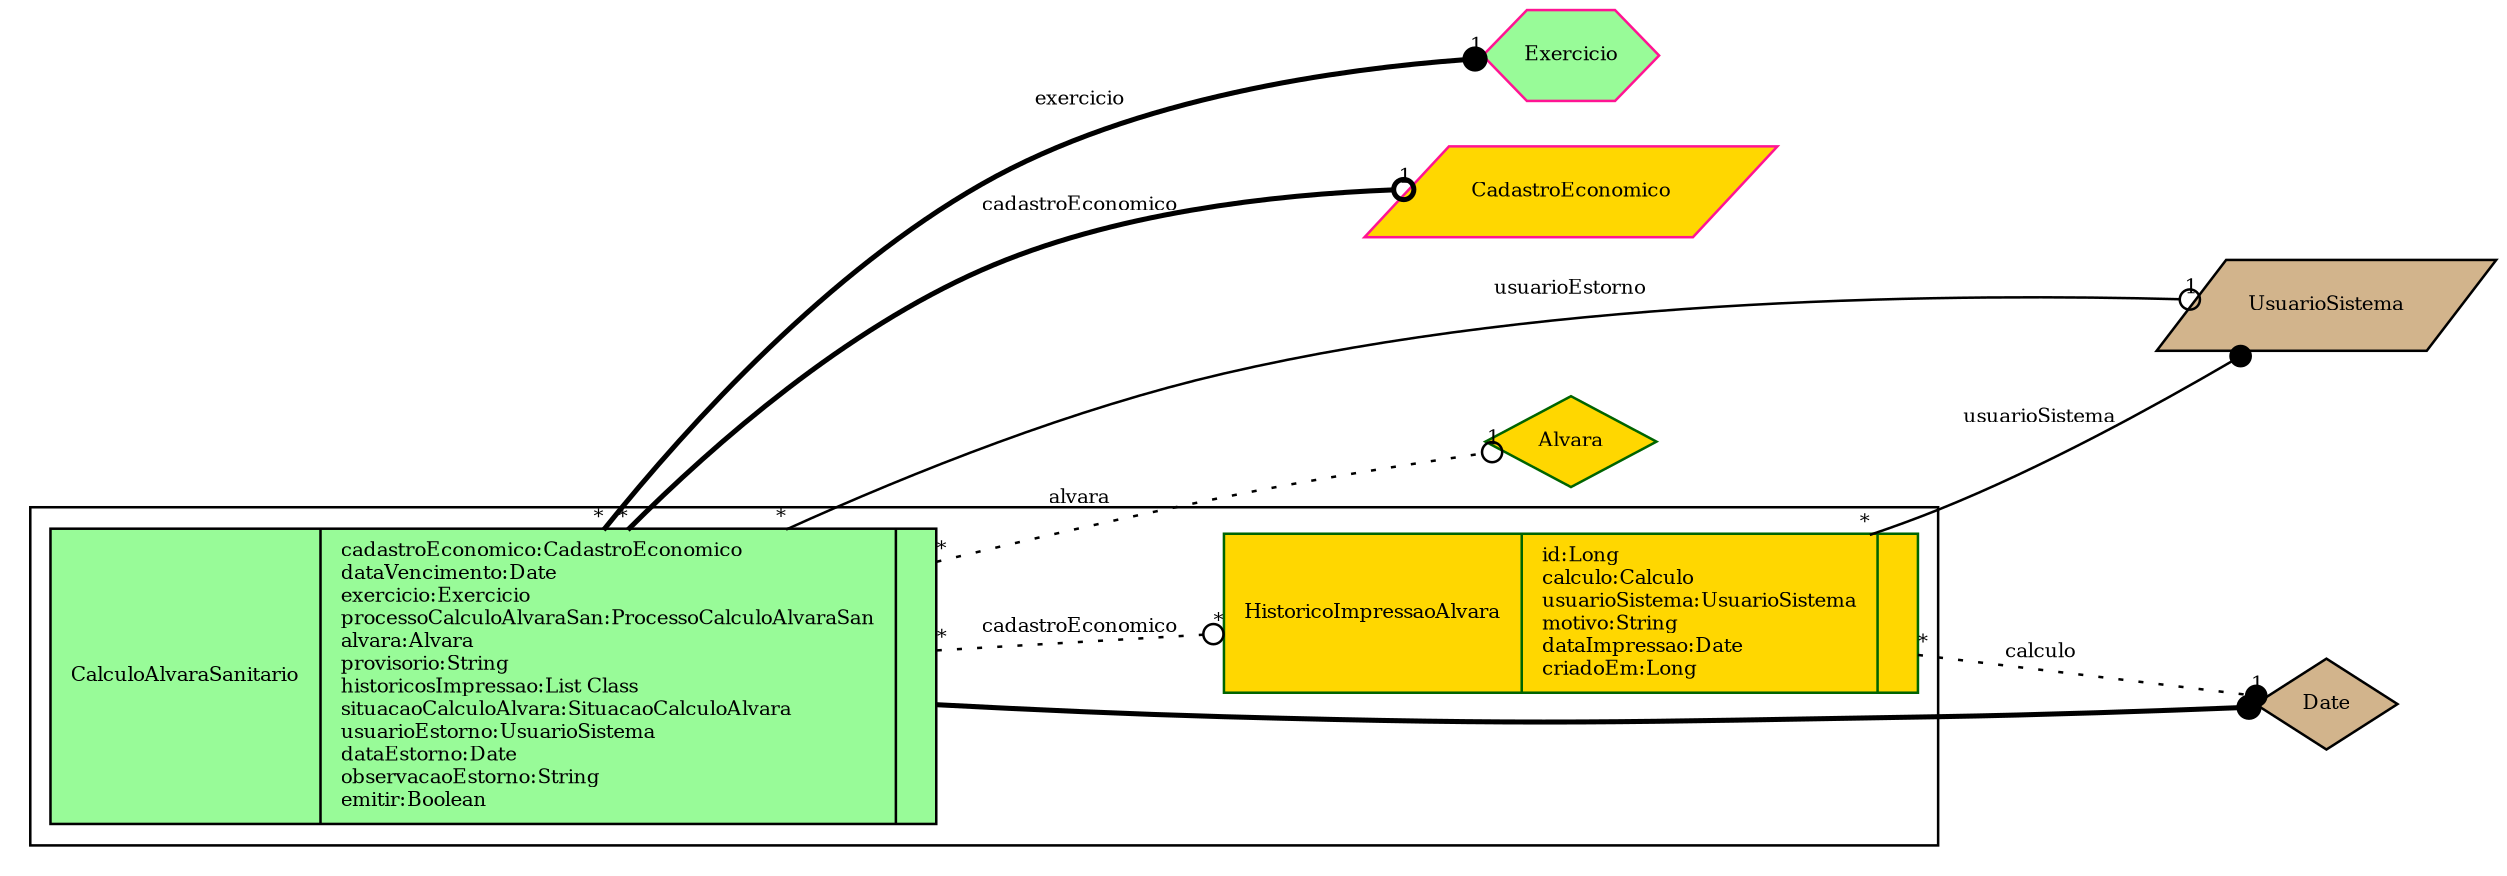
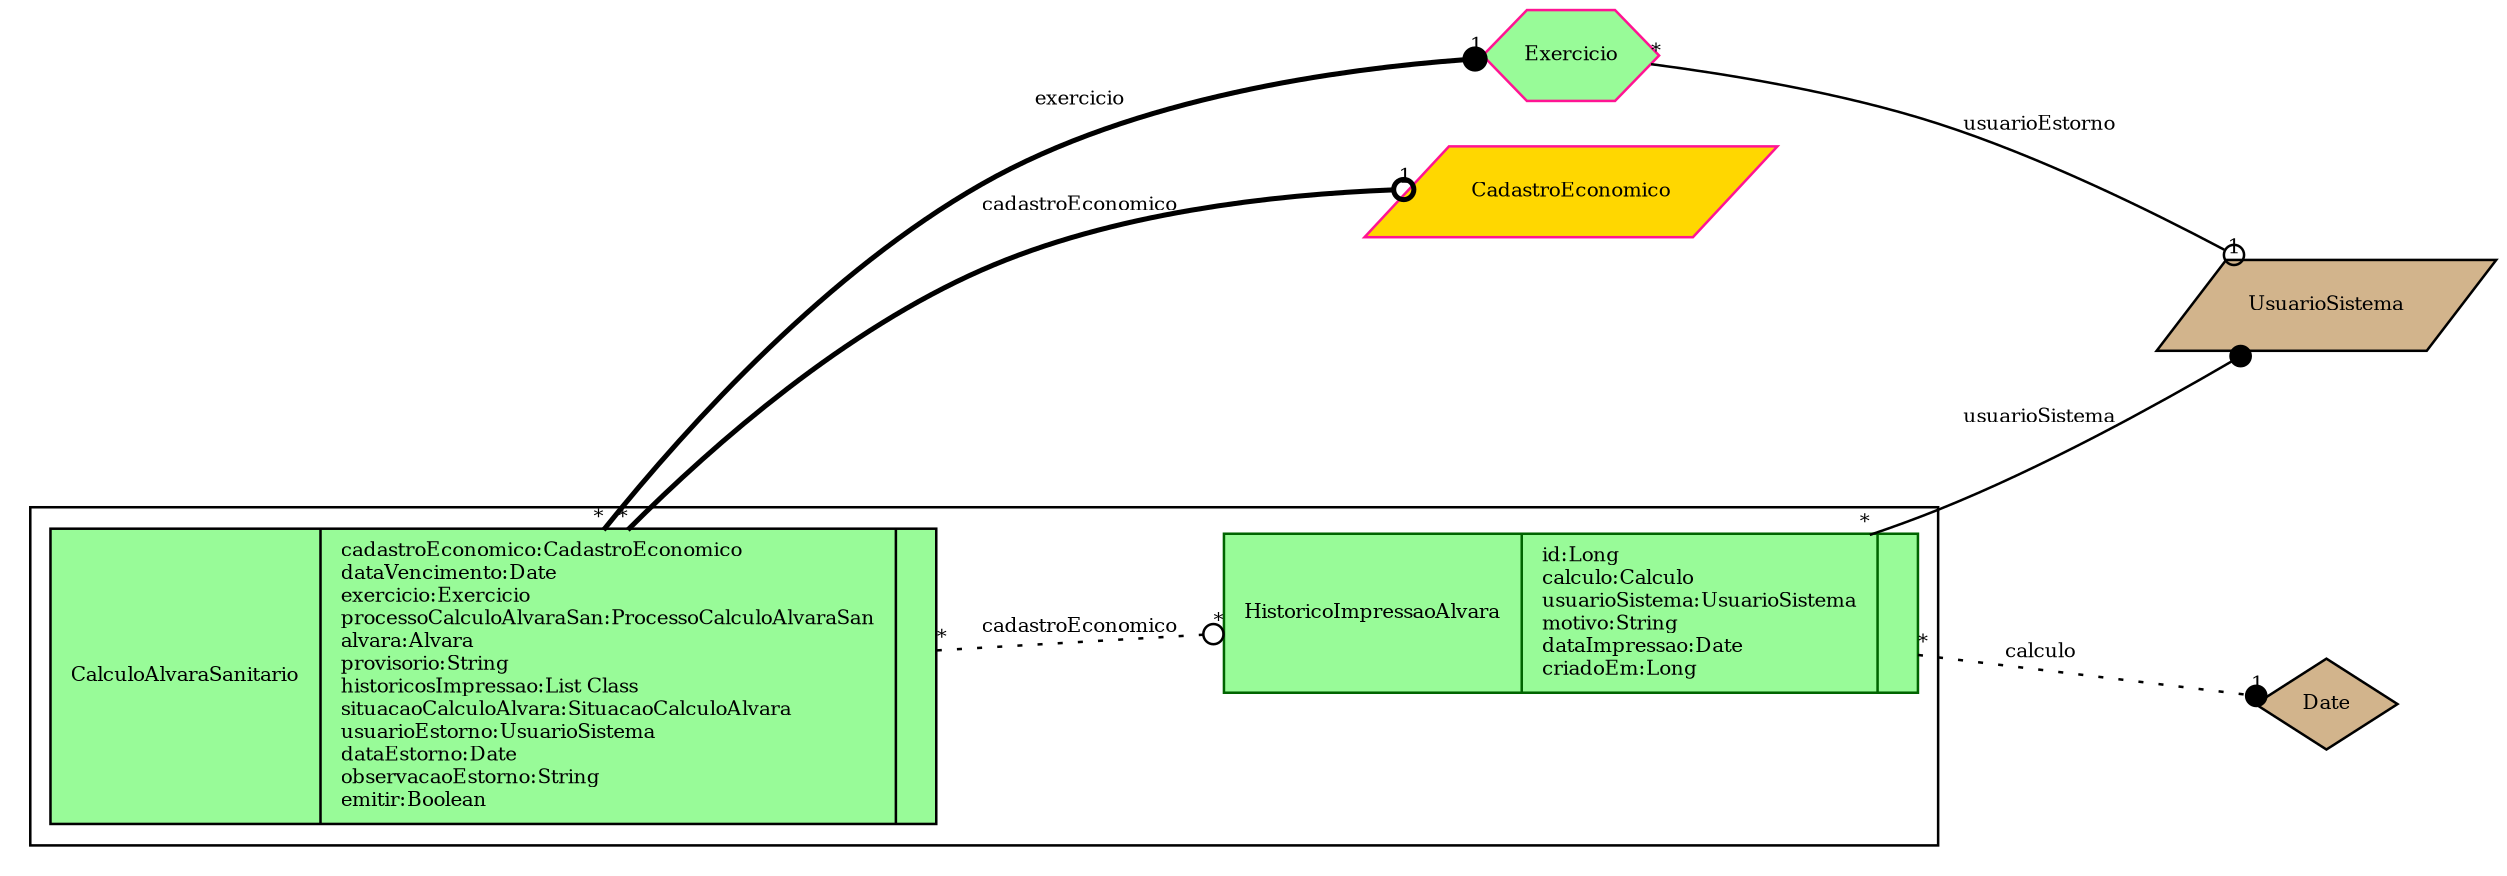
(1468, 331) -> (1947, 127)
(1571, 442) -> none
(1571, 613) -> (1571, 613)
(1587, 722) -> none
